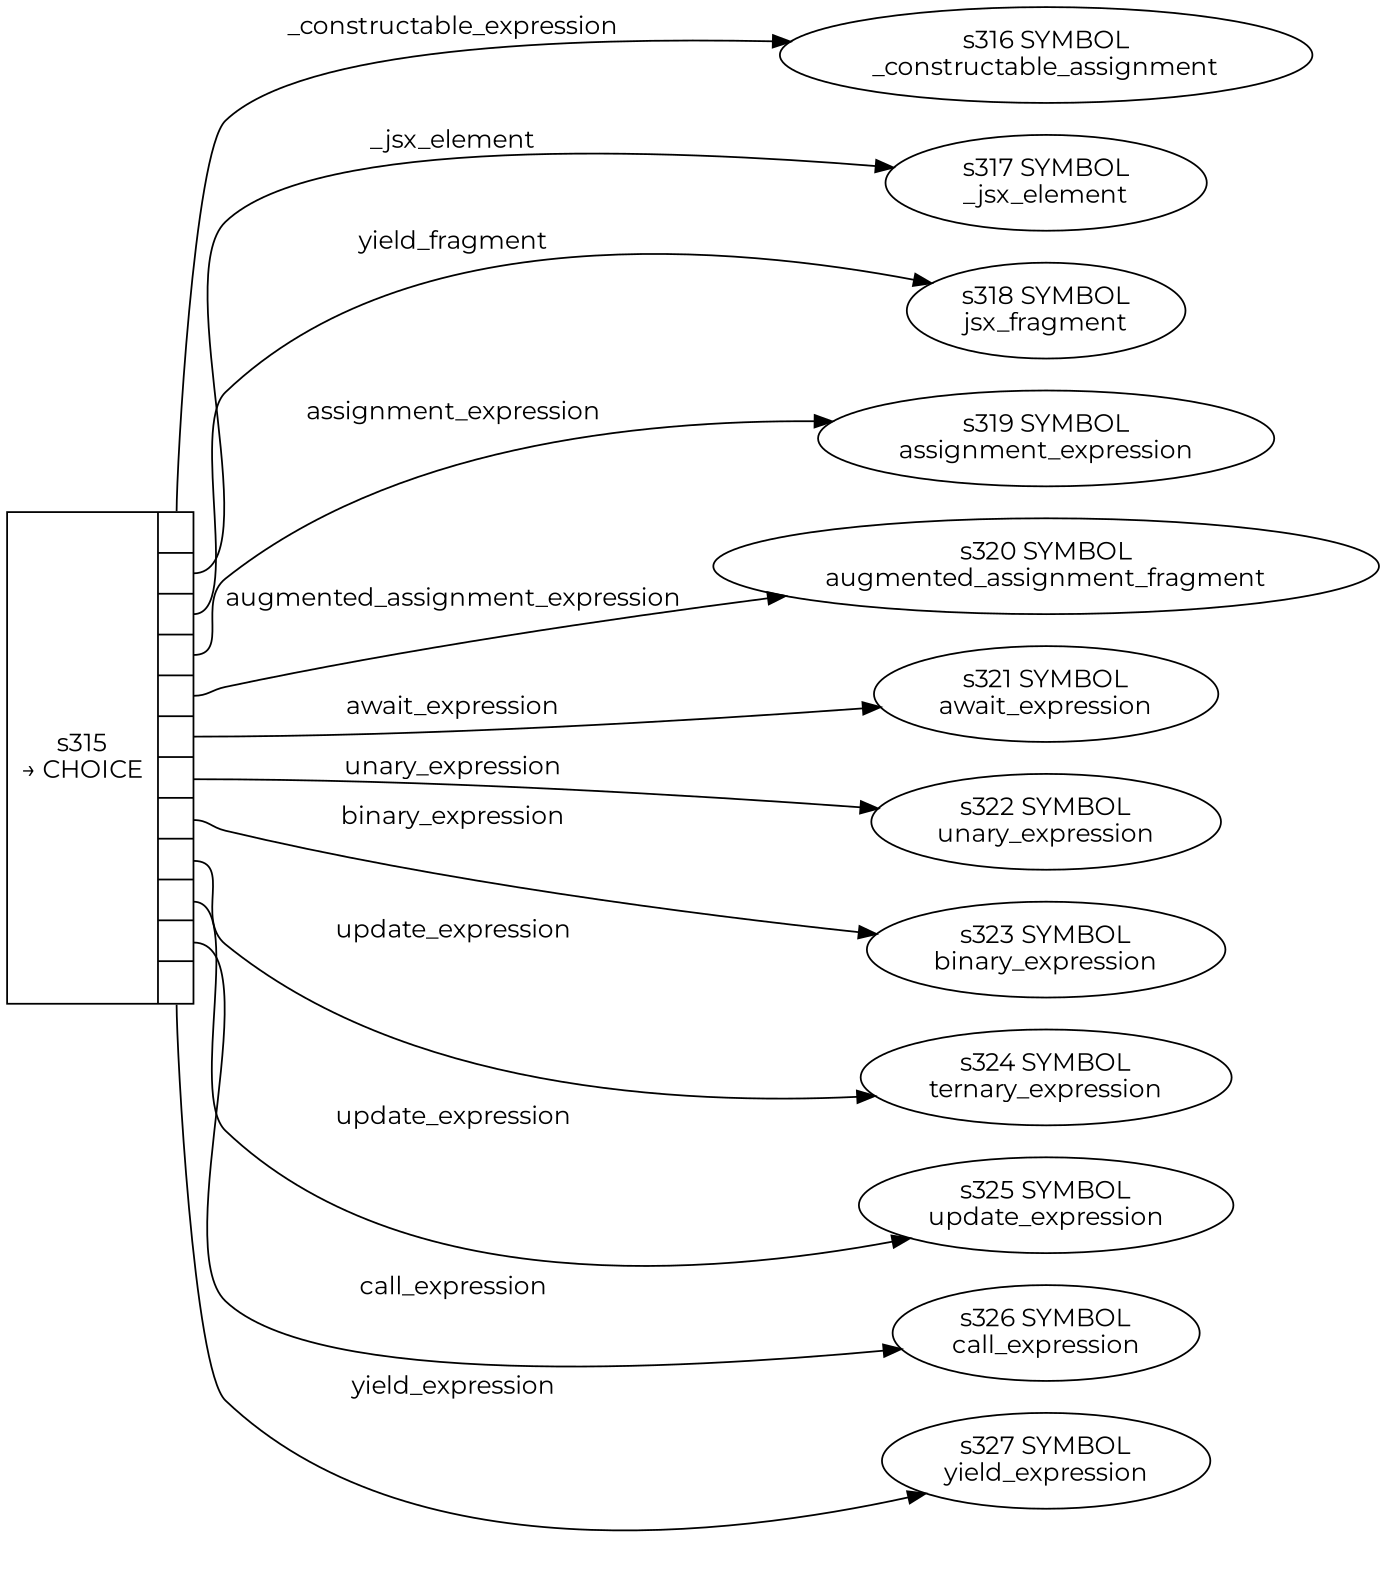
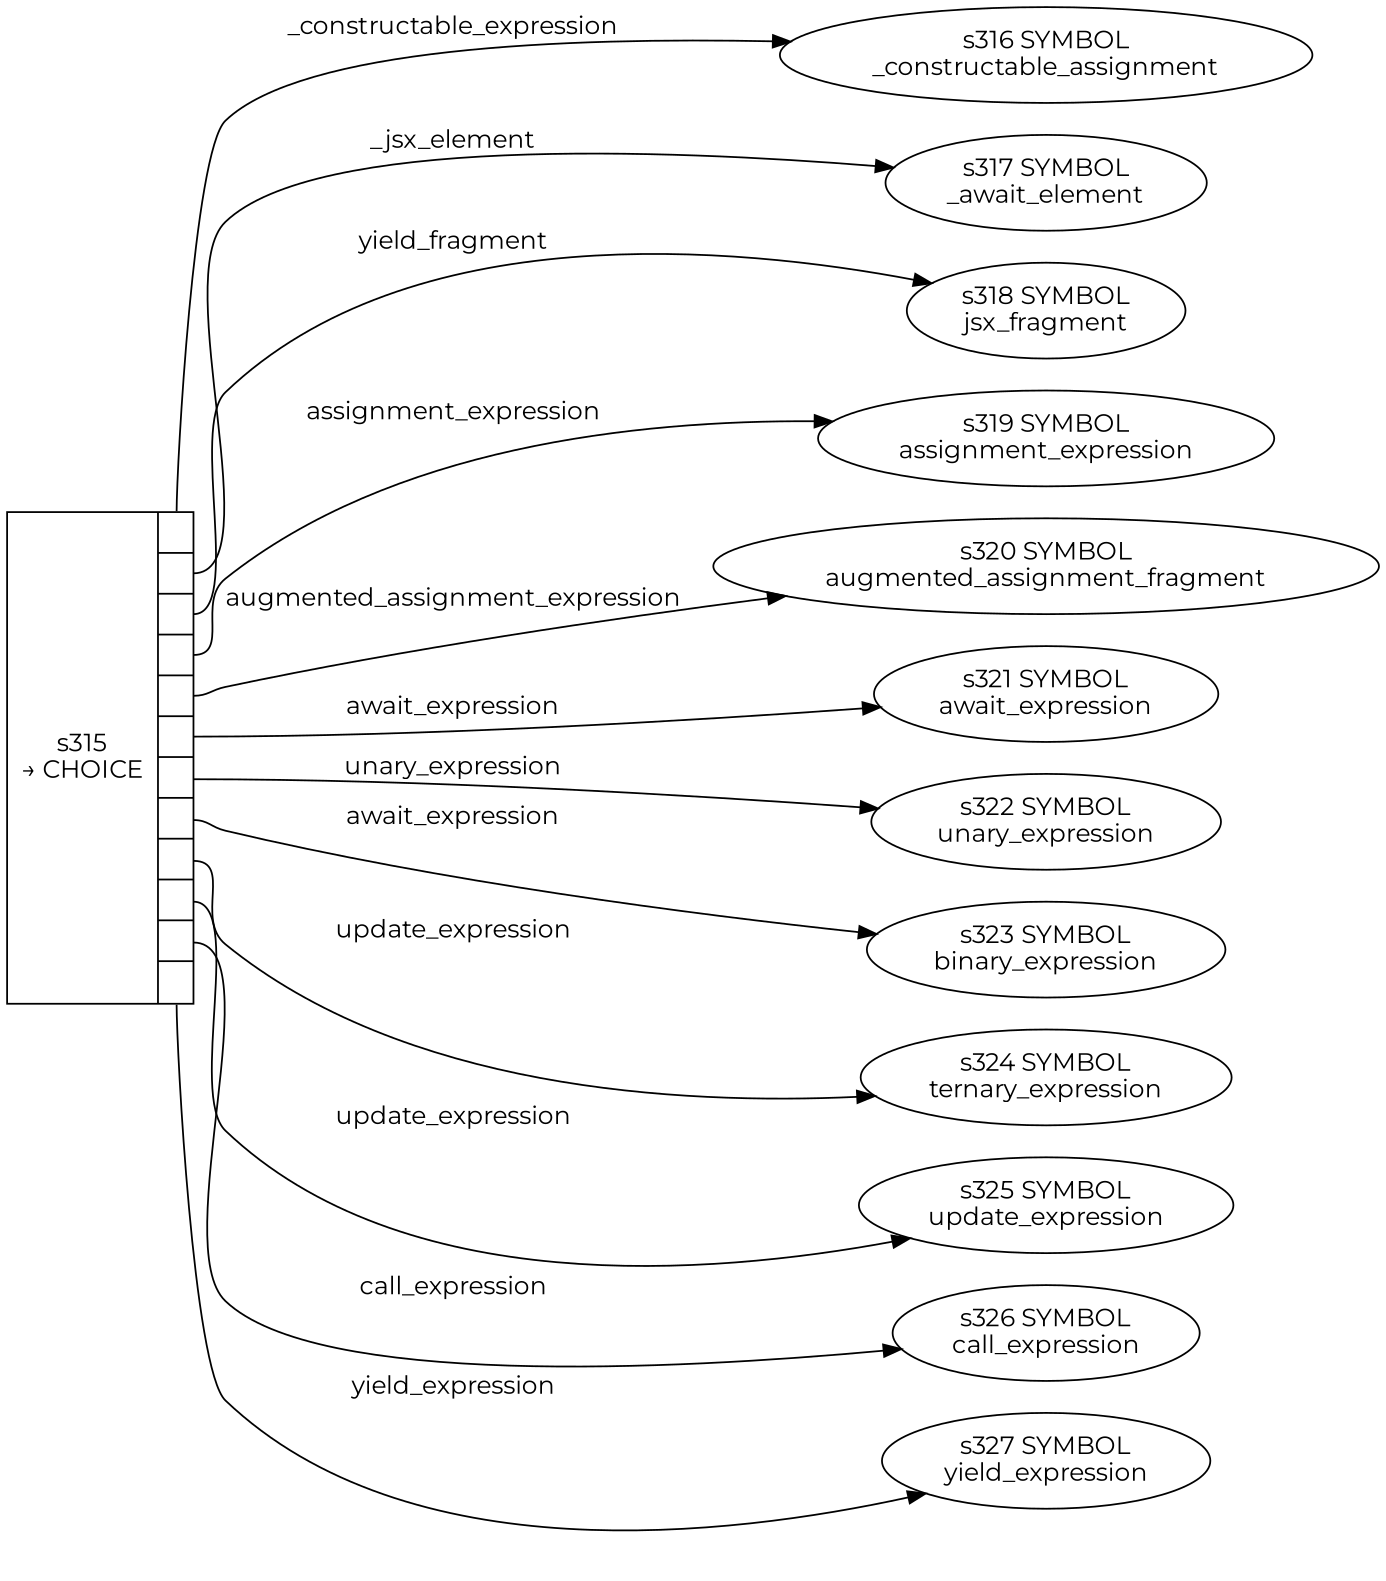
(1046, 183) -> (1046, 183)
(454, 817) -> (454, 817)
